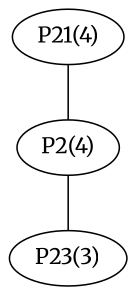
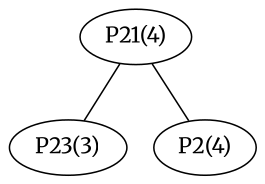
(68, 203) -> (102, 92)
